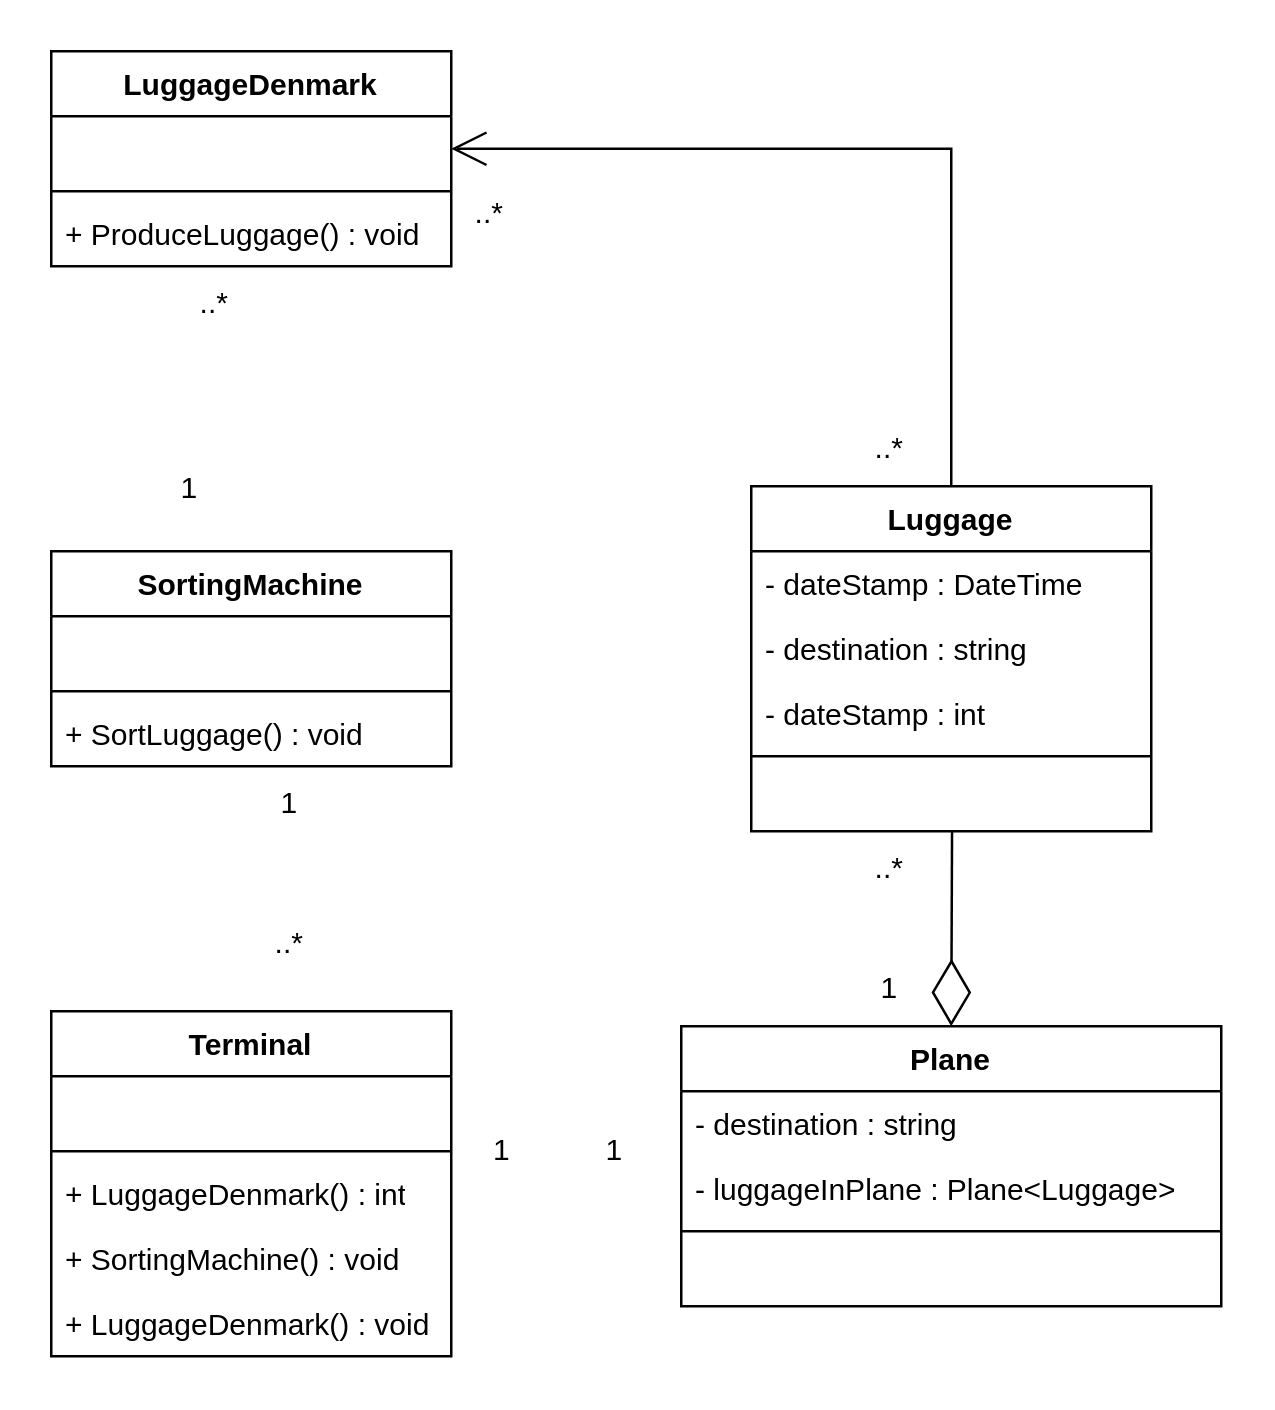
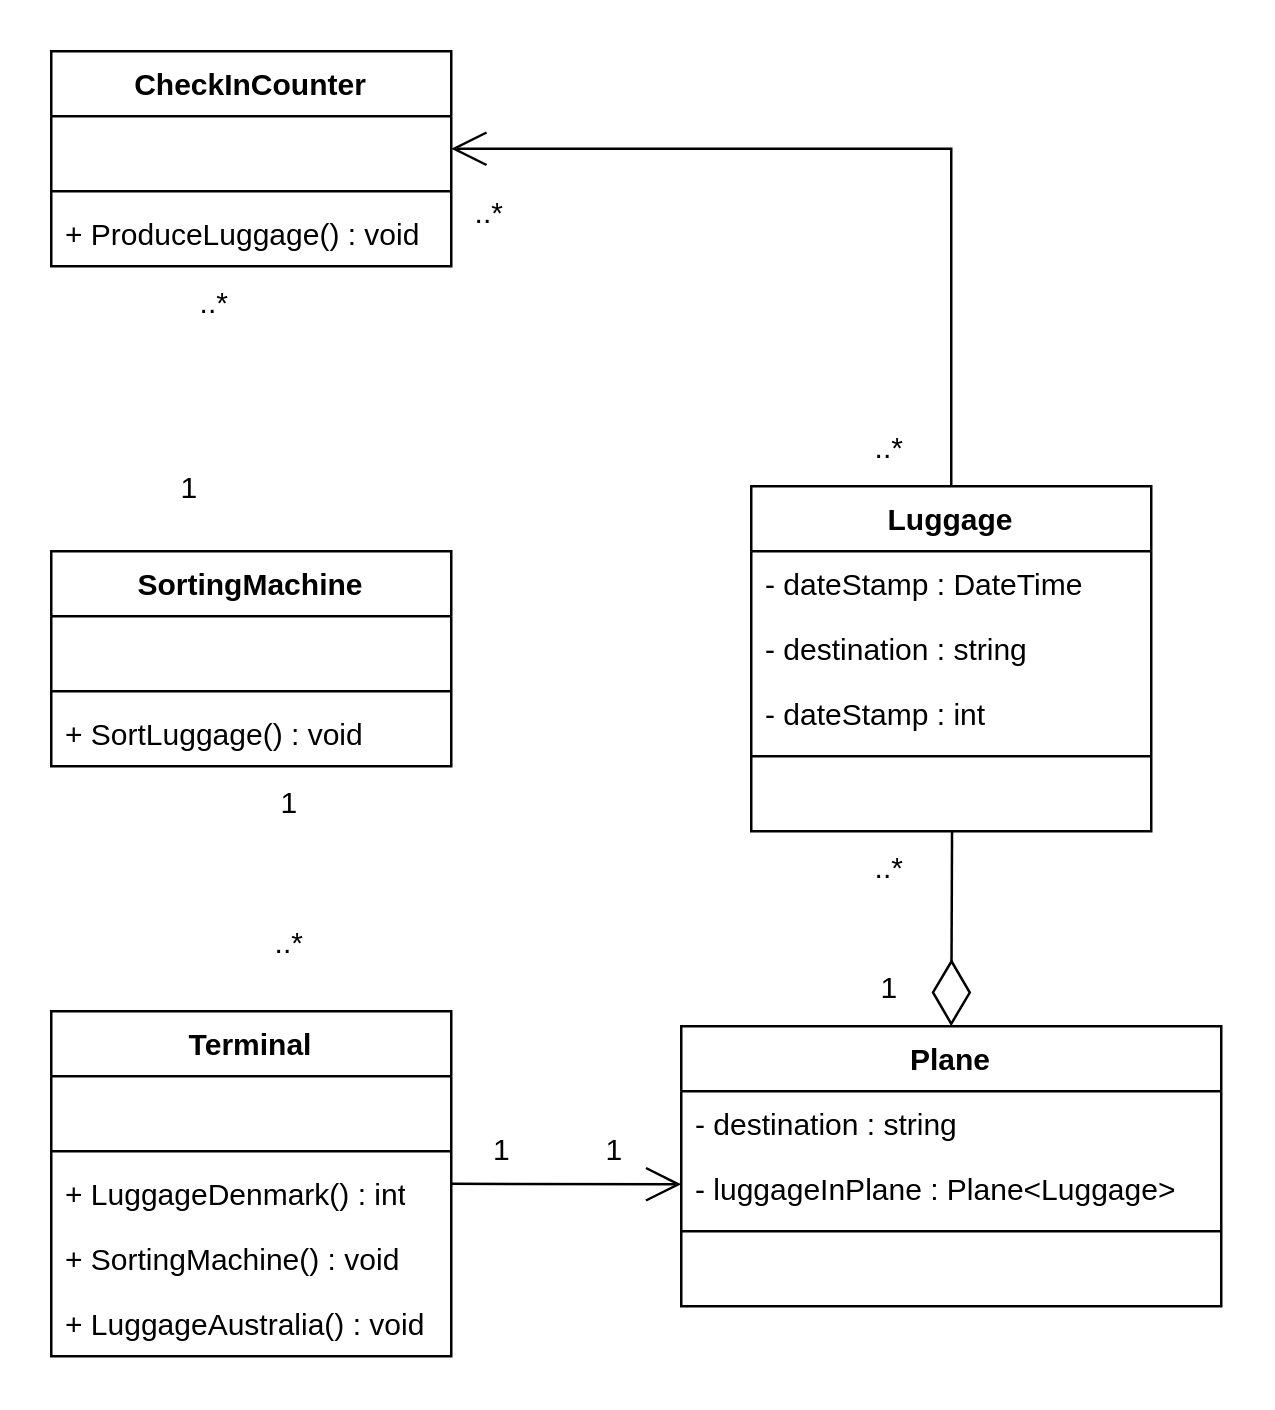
(251, 87) -> (251, 87)
none -> (565, 1184)
(254, 1345) -> (254, 1345)
